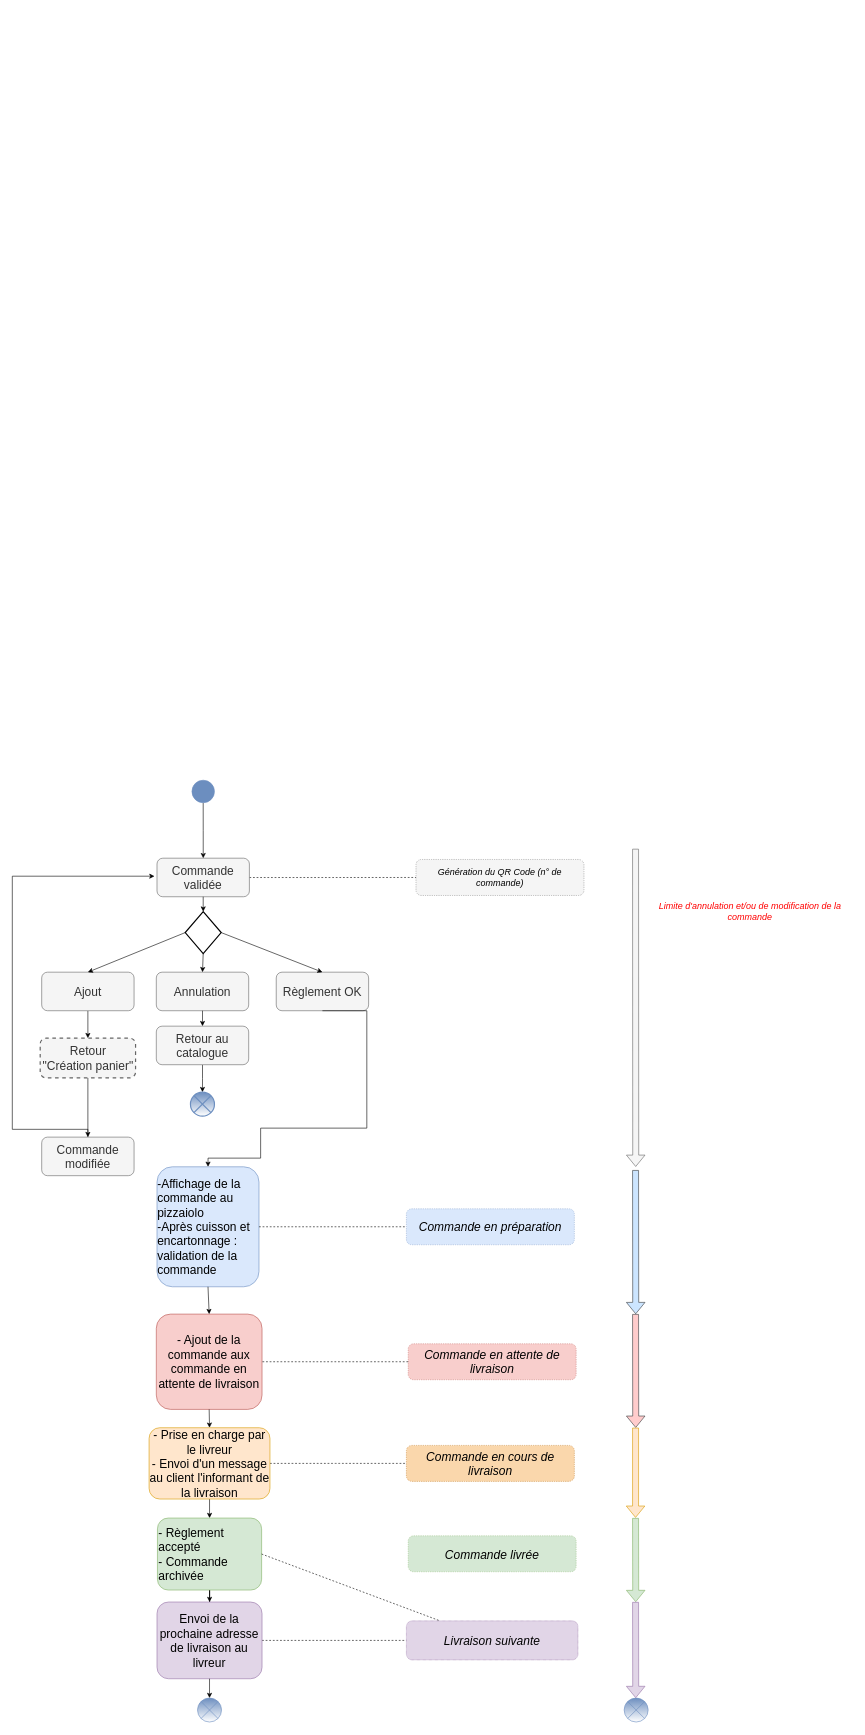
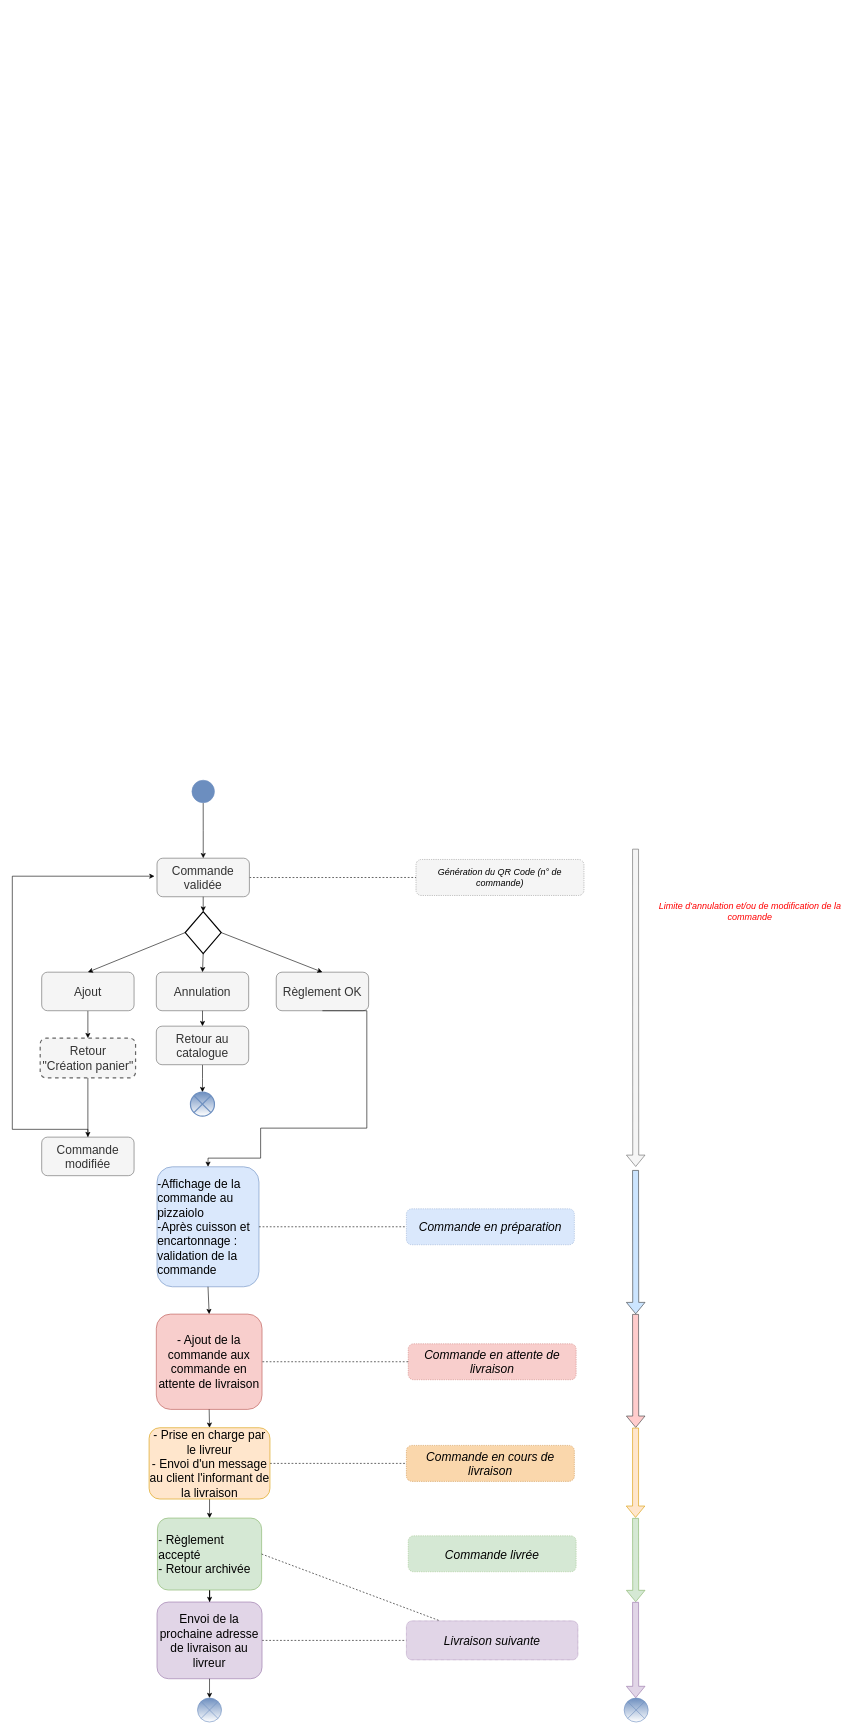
(194, 1554) -> (194, 1554)
